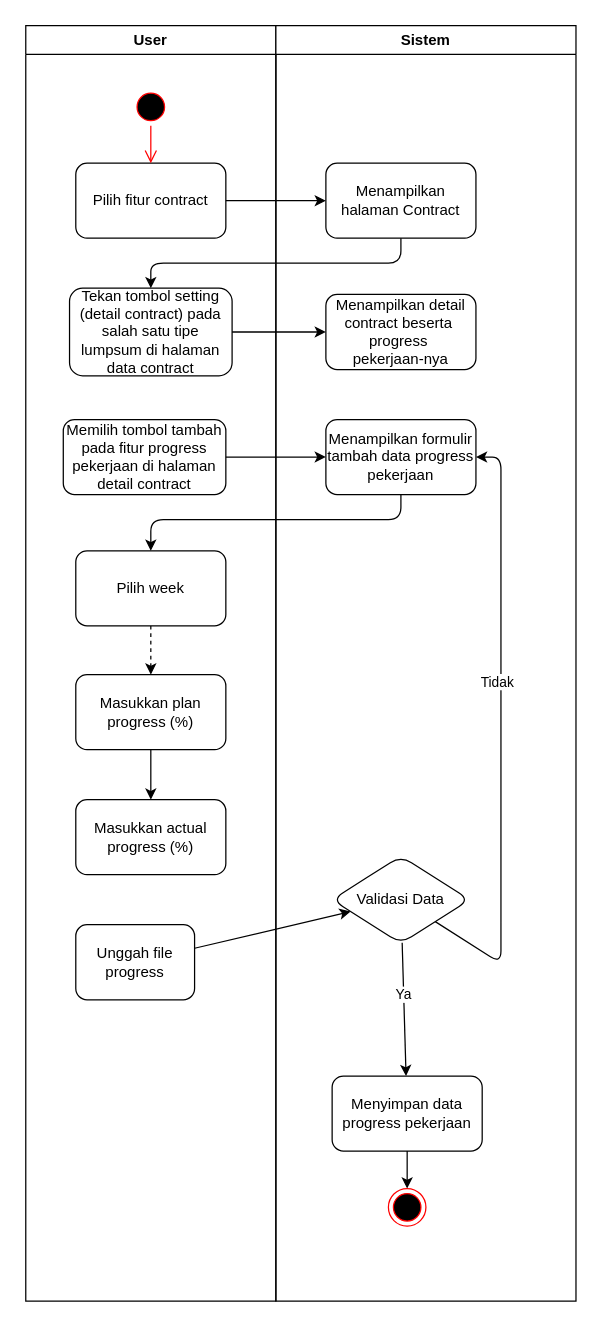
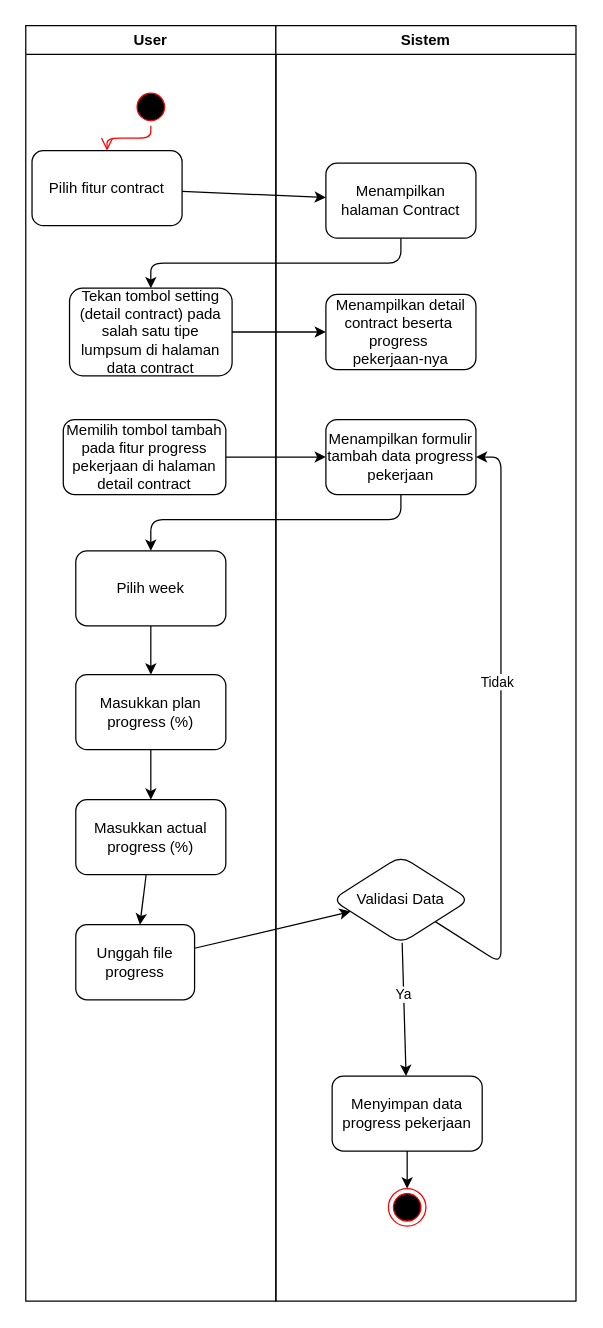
(151, 201) -> (107, 188)
(151, 646) -> (151, 646)
none -> (143, 895)
